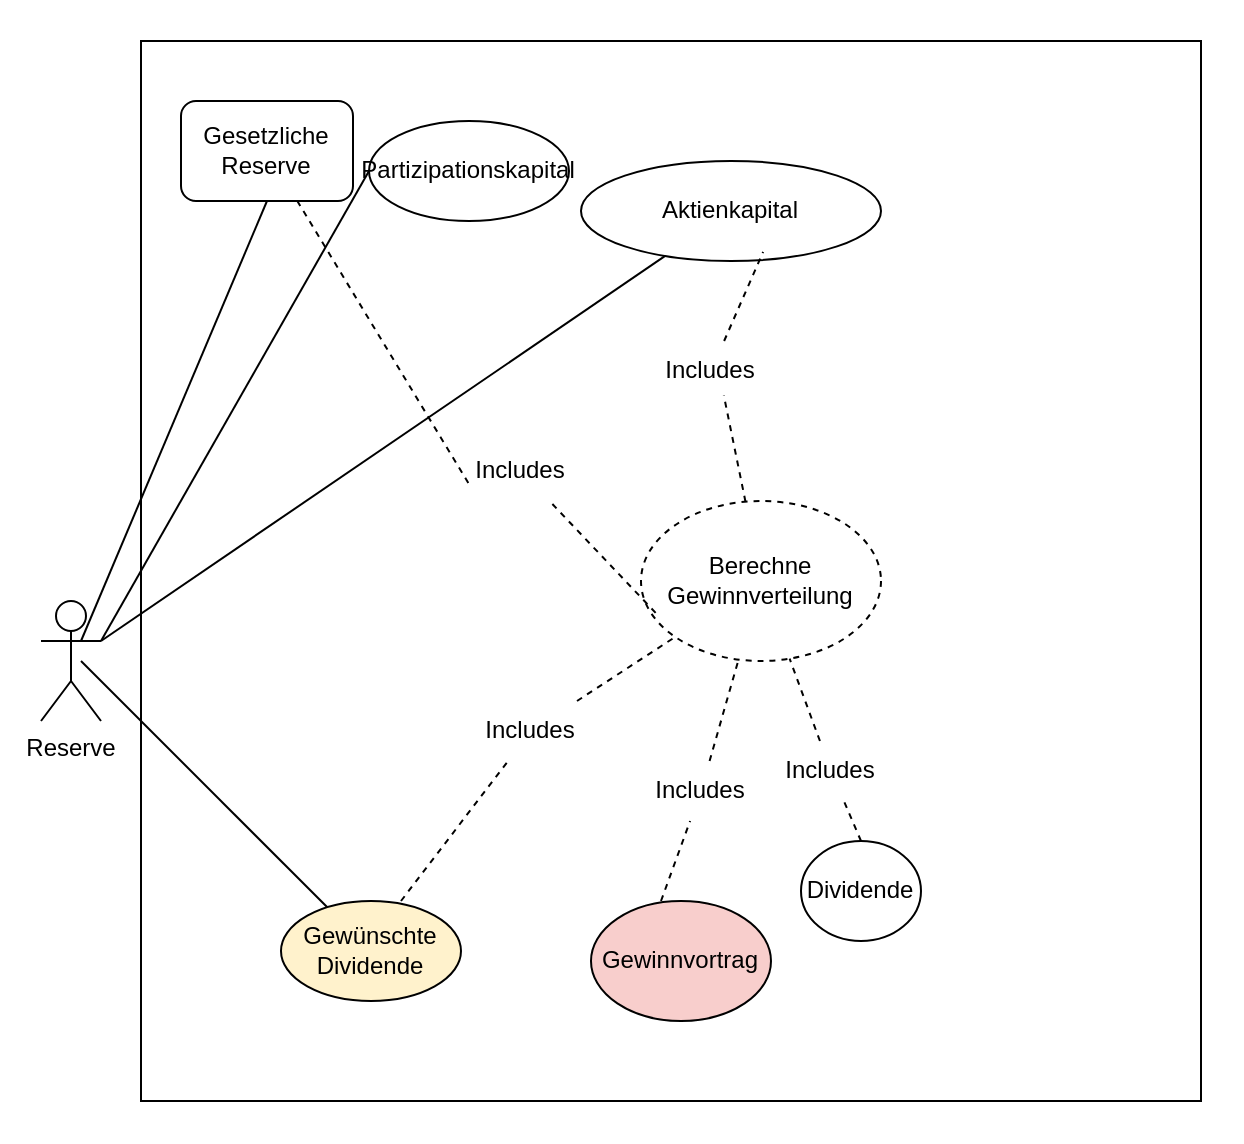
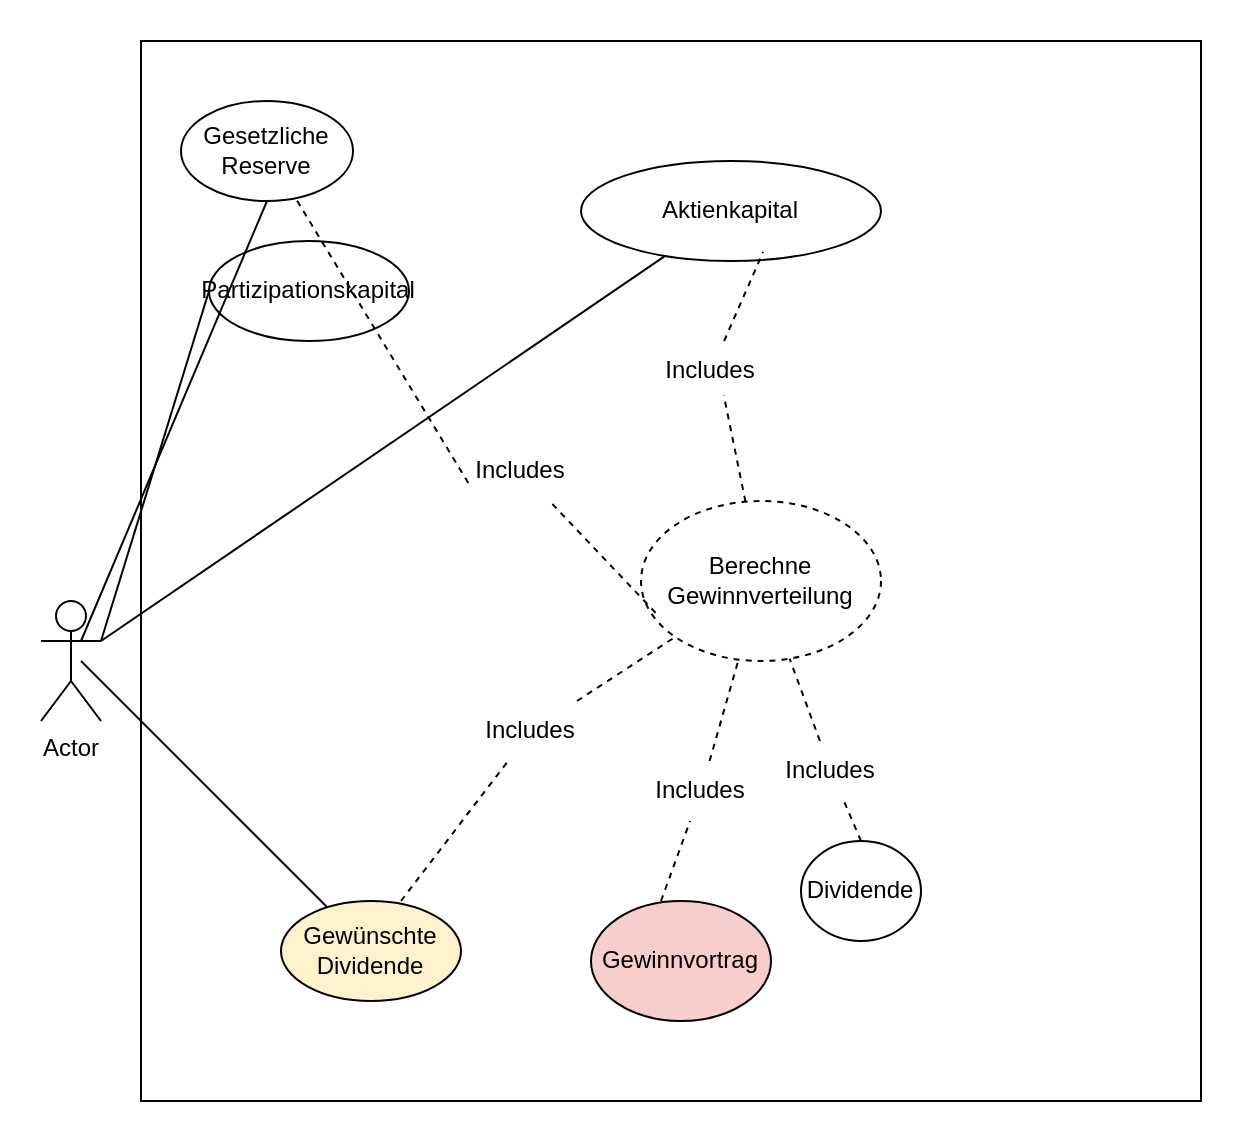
(267, 151) -> (267, 151)
(469, 171) -> (309, 291)
(72, 749) -> (72, 749)
